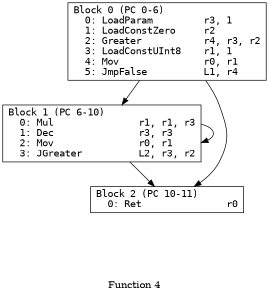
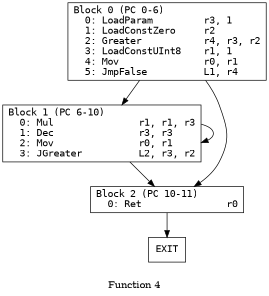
none -> (167, 250)
